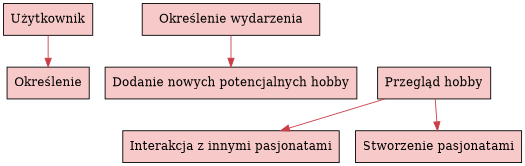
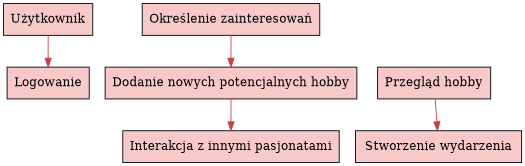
(231, 19) -> (231, 19)
(48, 83) -> (48, 83)
(337, 113) -> (231, 111)
(439, 147) -> (439, 147)
